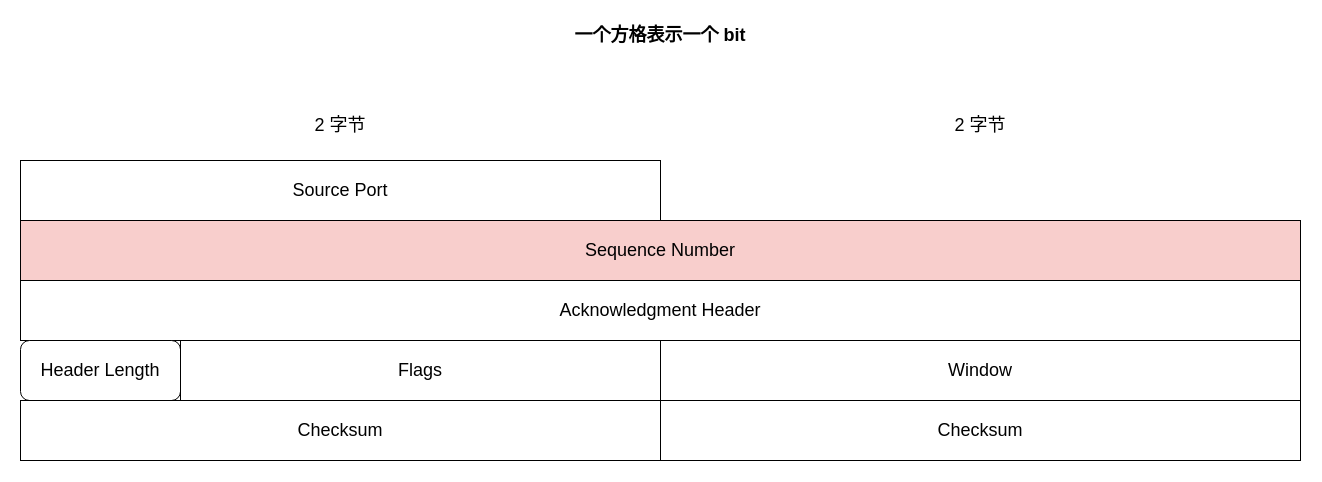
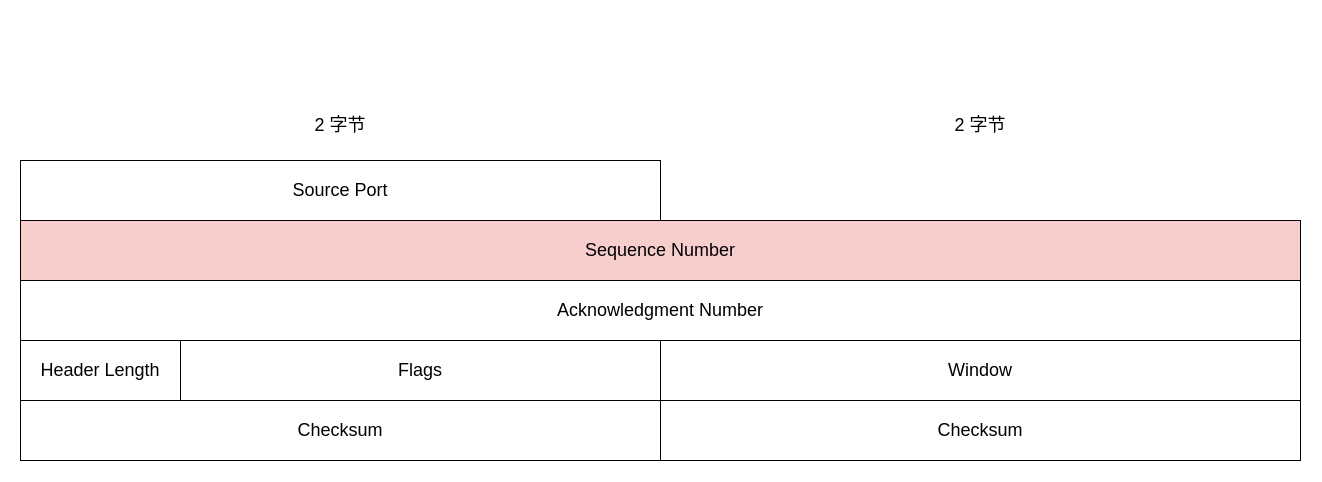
(661, 36) -> none
(661, 311) -> (661, 311)
(101, 371) -> (101, 371)
